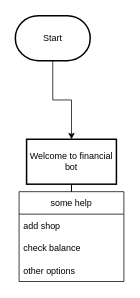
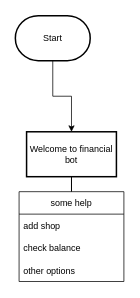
(72, 162) -> (72, 154)
